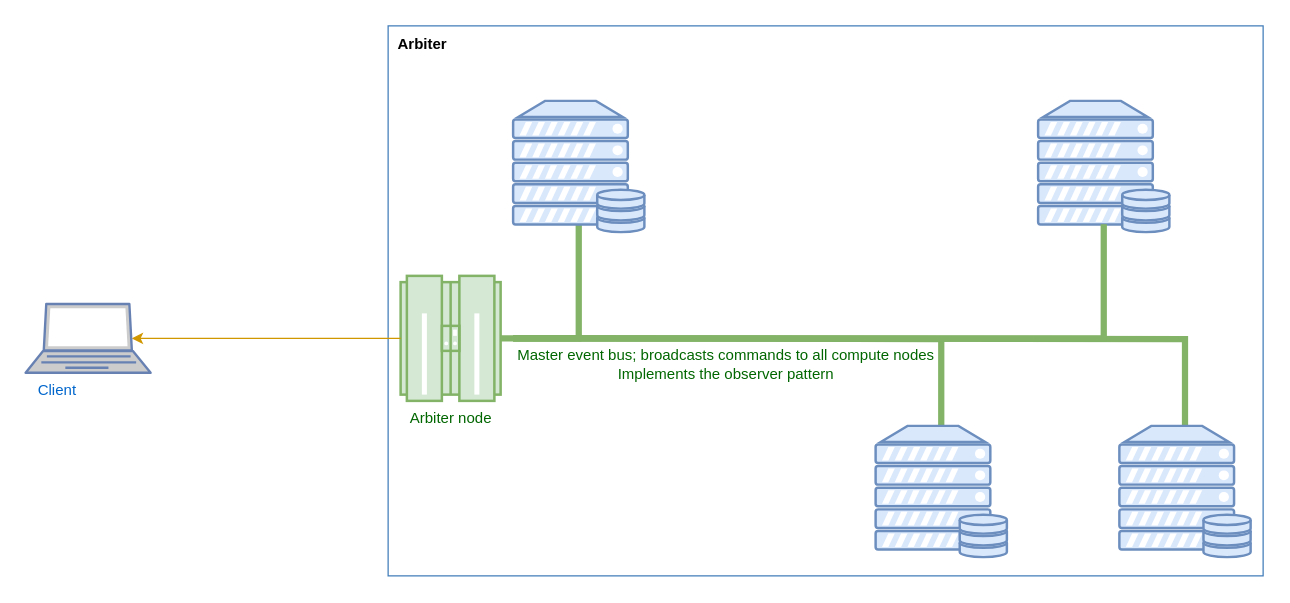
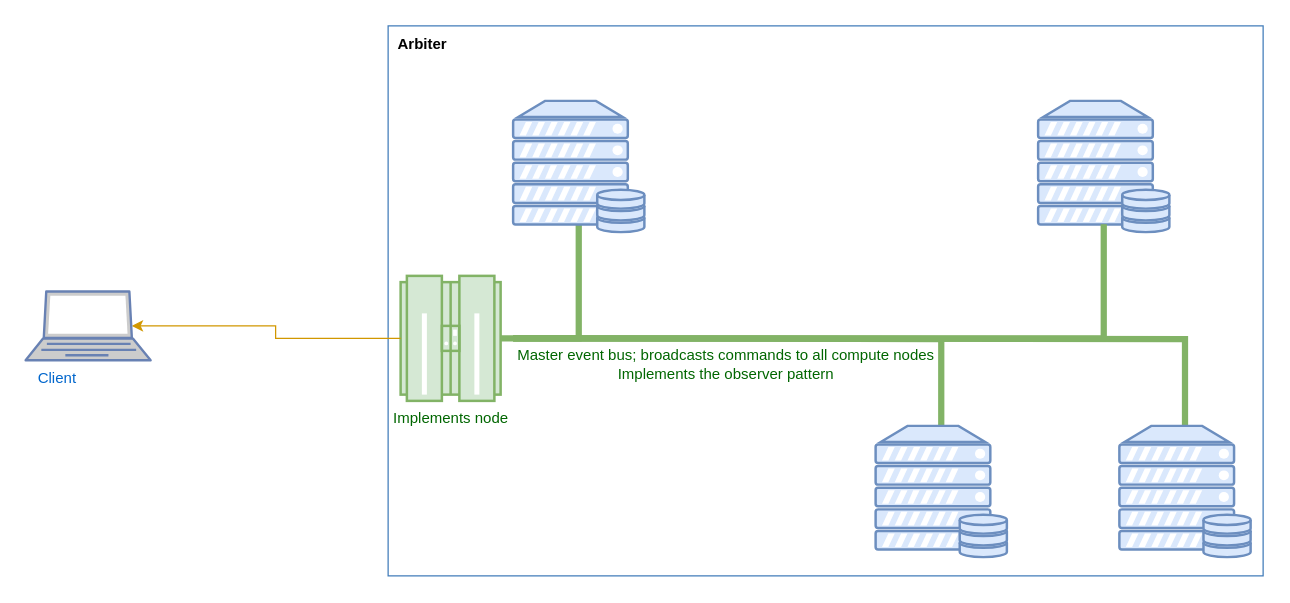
(88, 338) -> (88, 326)
(451, 418) -> (451, 418)
